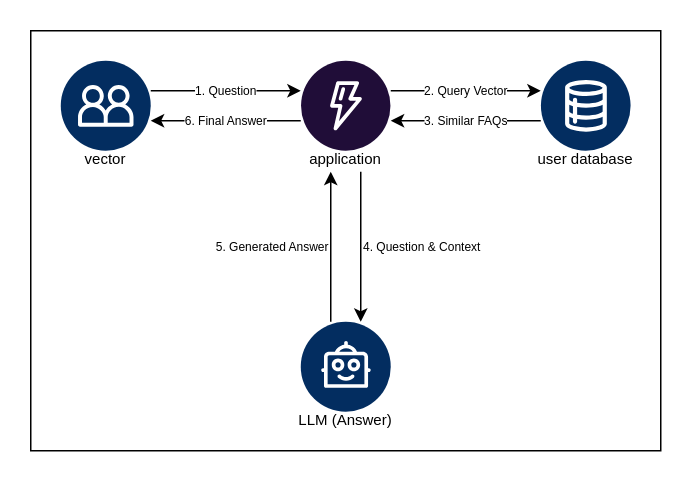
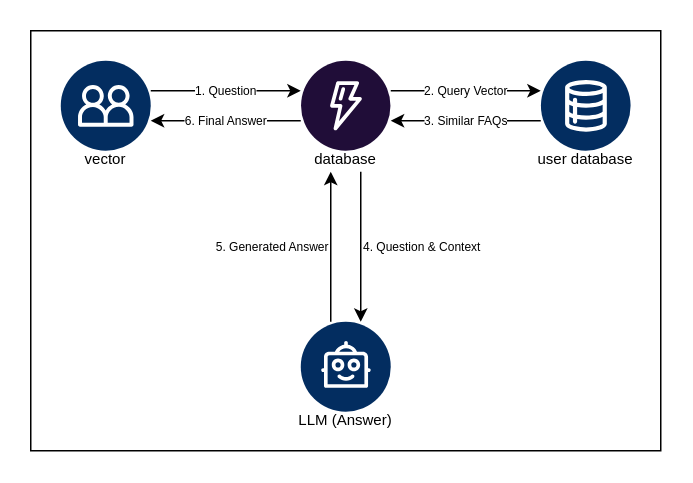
(346, 158) -> (346, 158)
